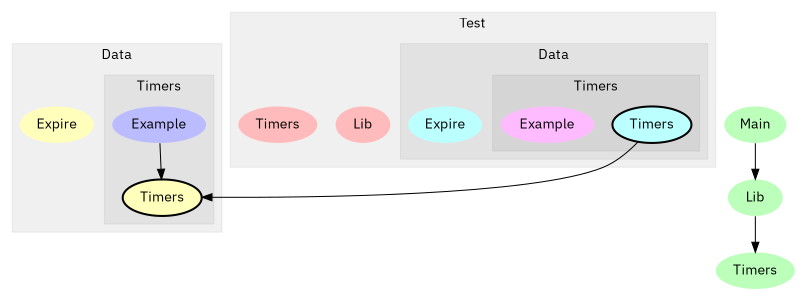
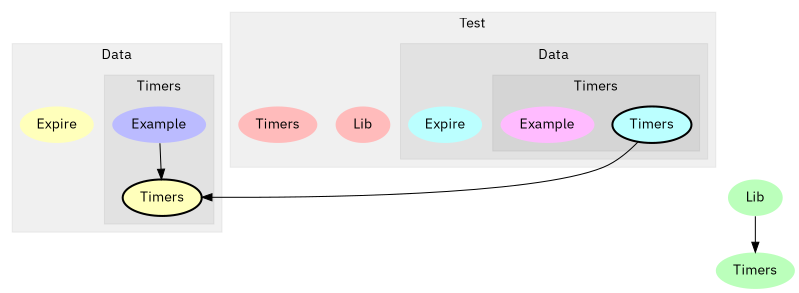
(755, 125) -> none
